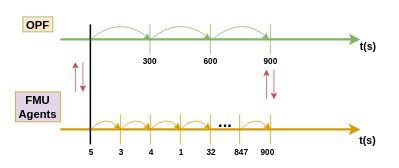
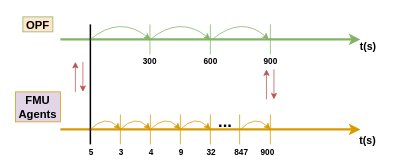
(182, 153) -> (182, 153)
